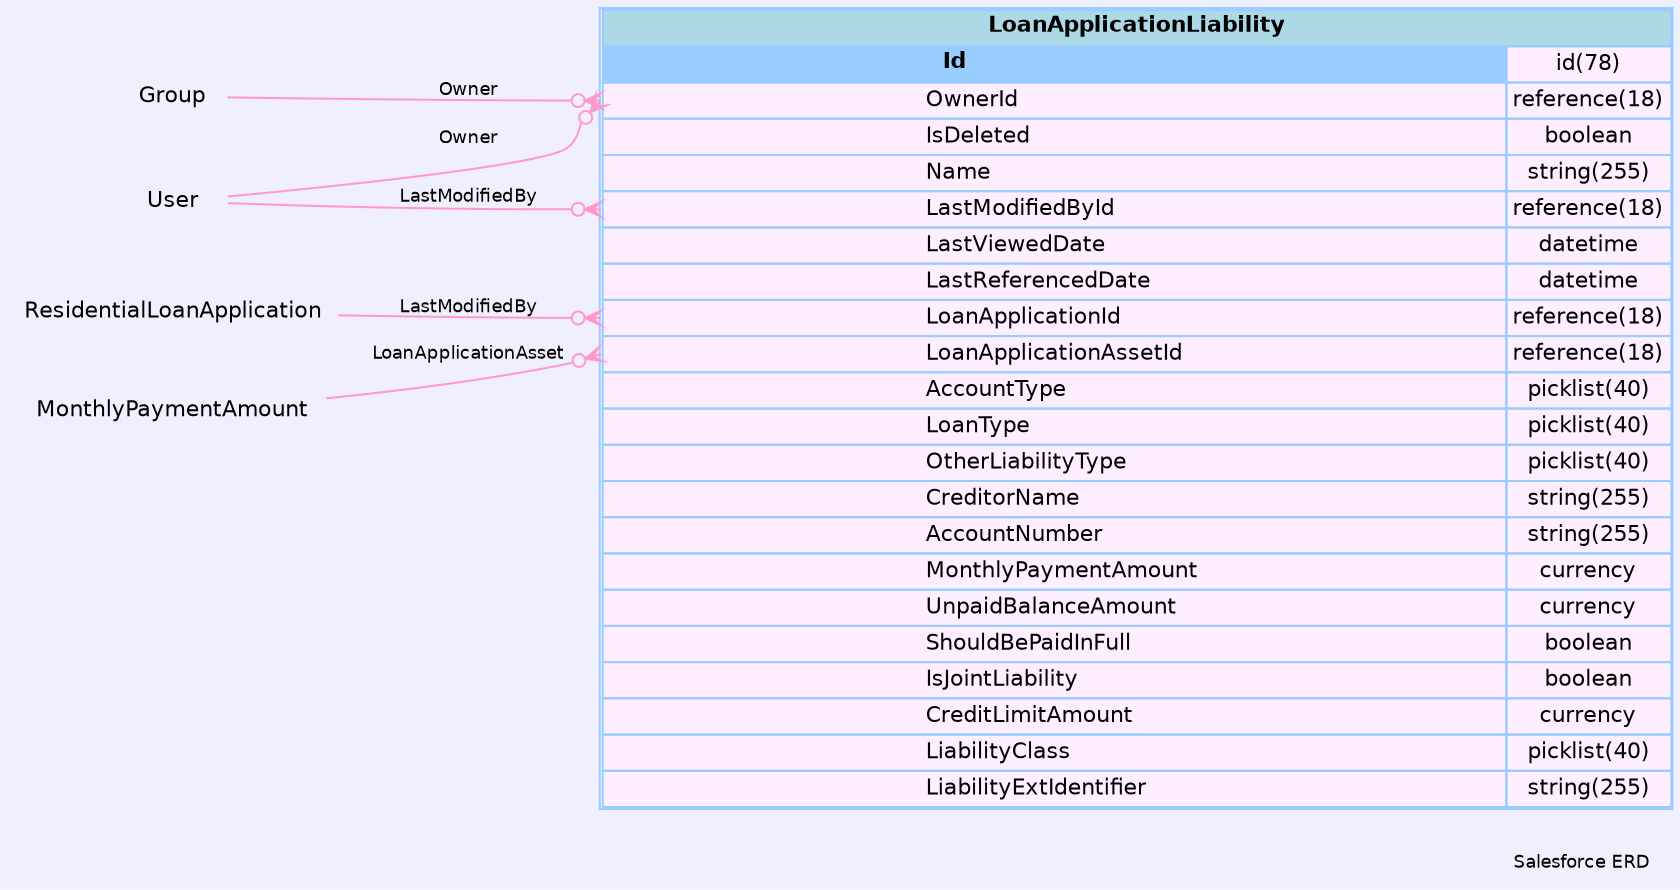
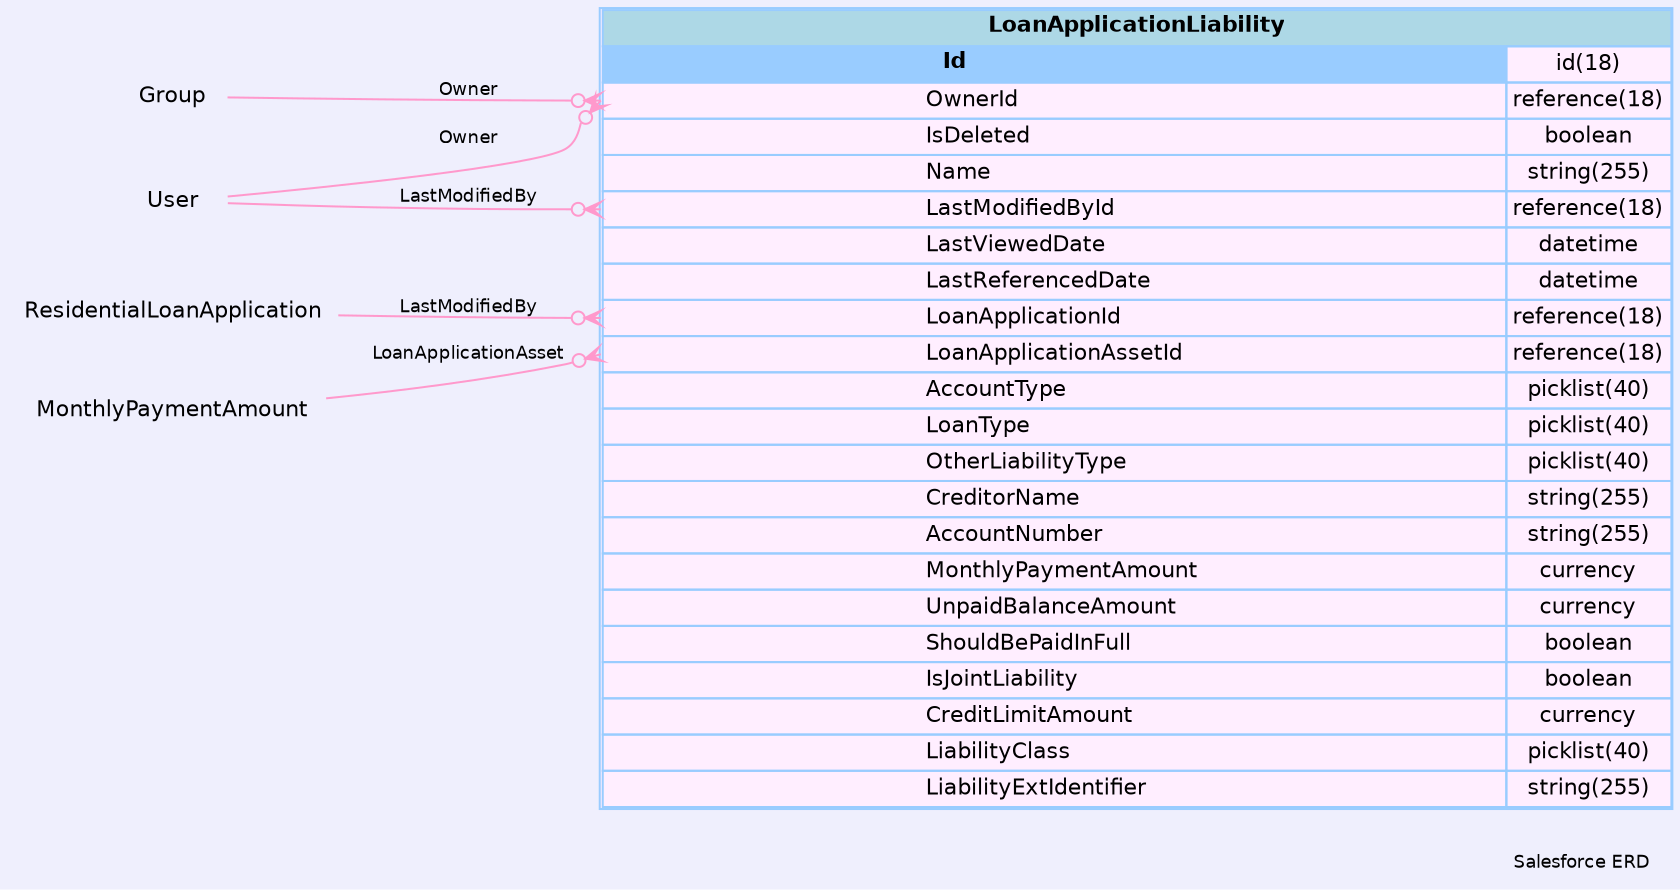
(1589, 63) -> (1589, 63)
